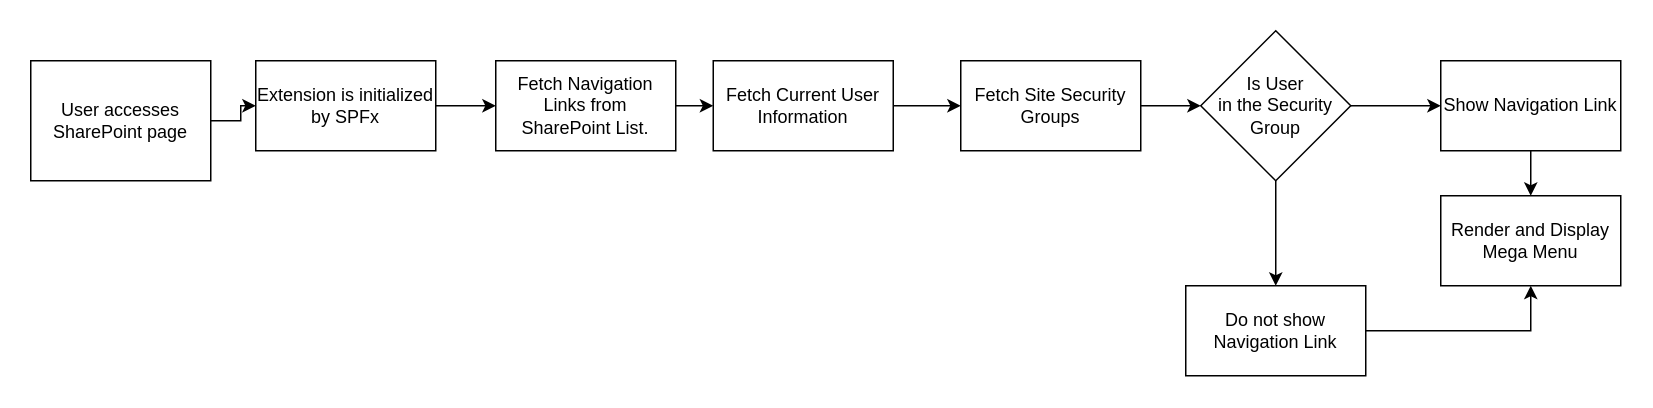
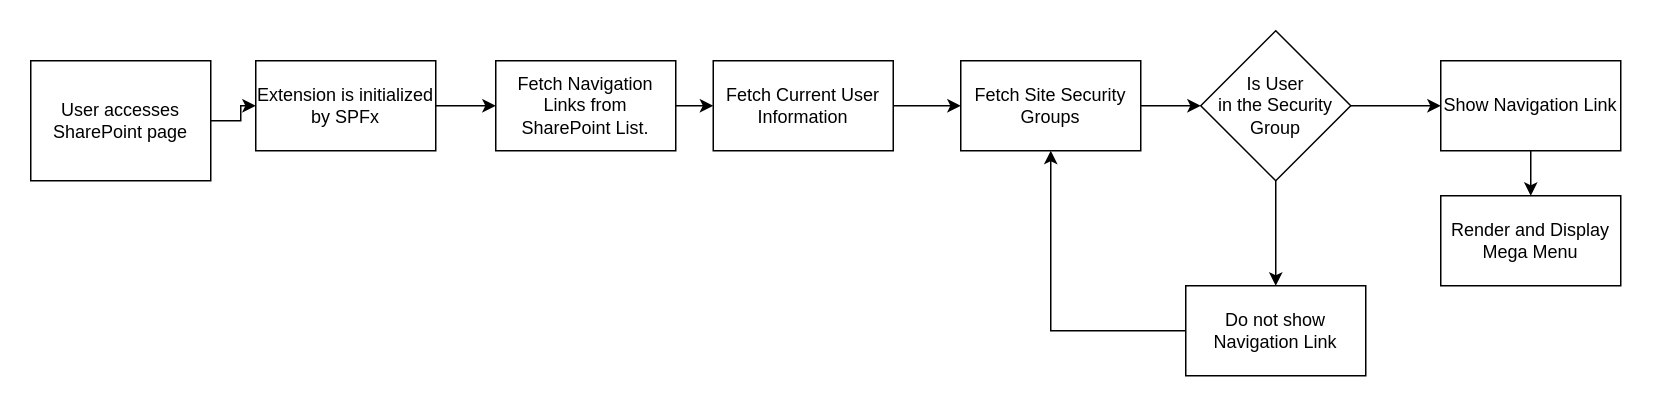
(1466, 331) -> (1051, 314)
